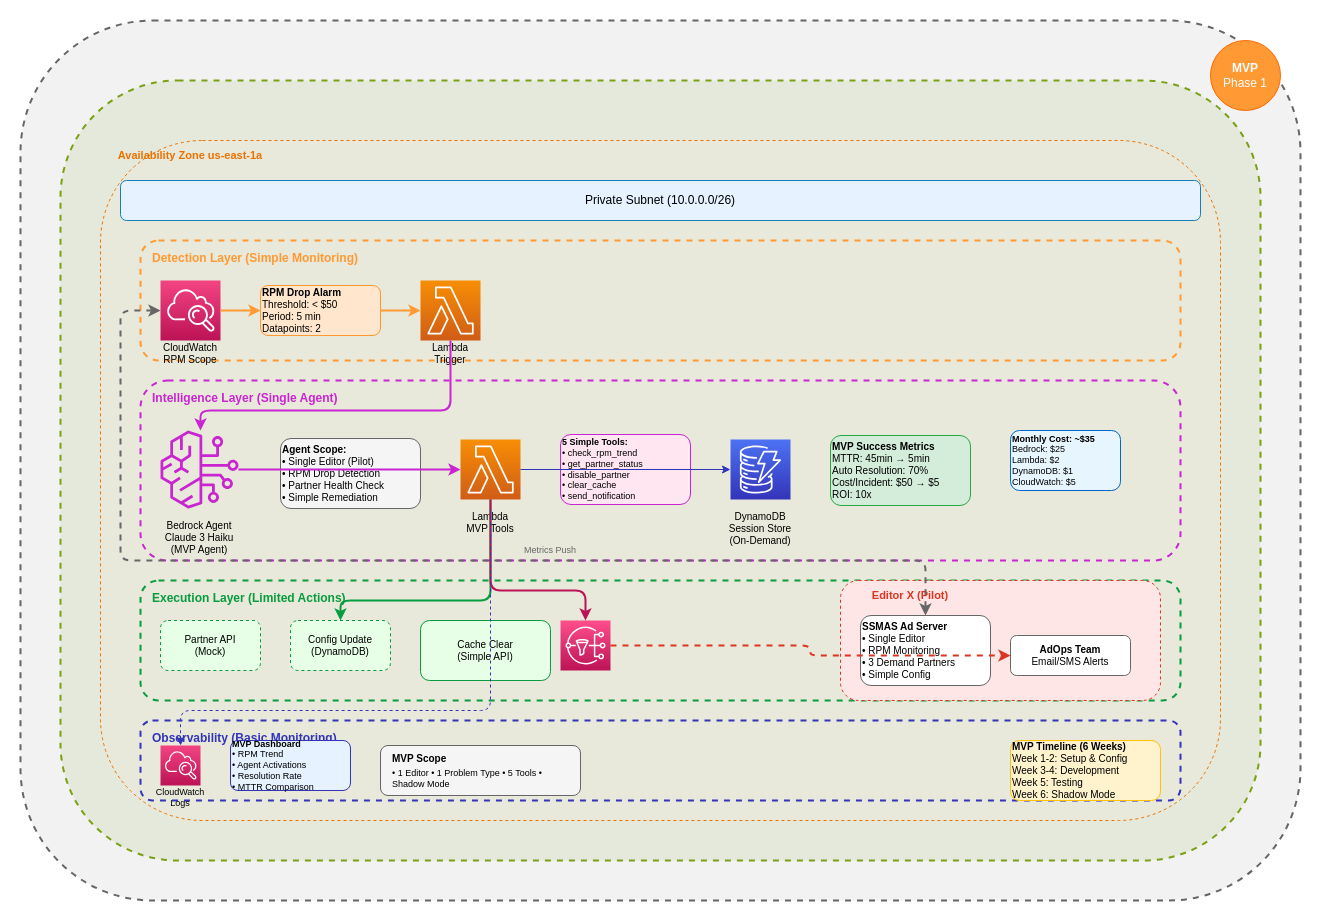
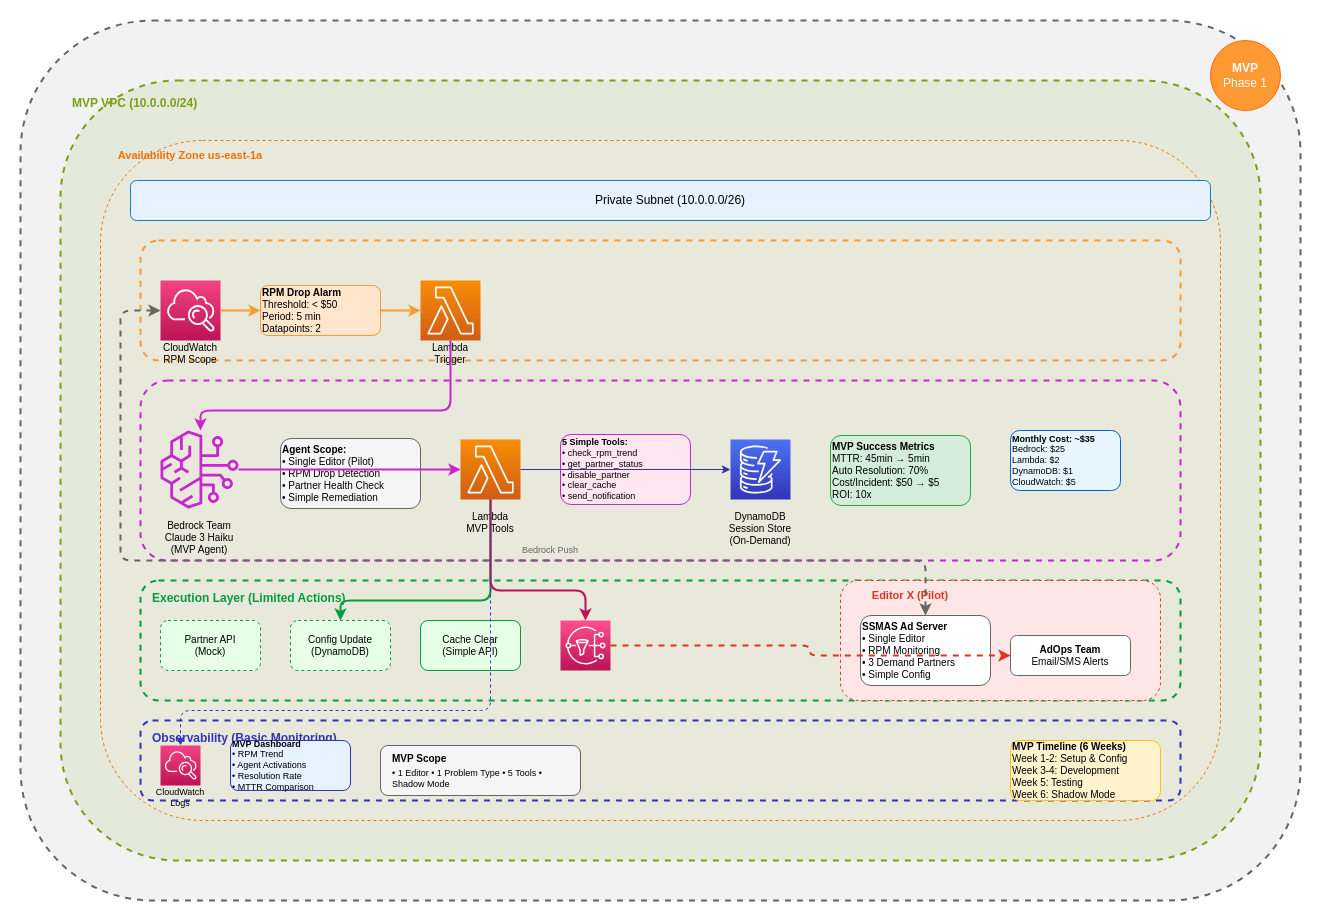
none -> (161, 103)
(661, 201) -> (671, 201)
(276, 258) -> none
(276, 398) -> none
(200, 539) -> (200, 539)
(551, 551) -> (551, 551)
(486, 651) -> (471, 646)
